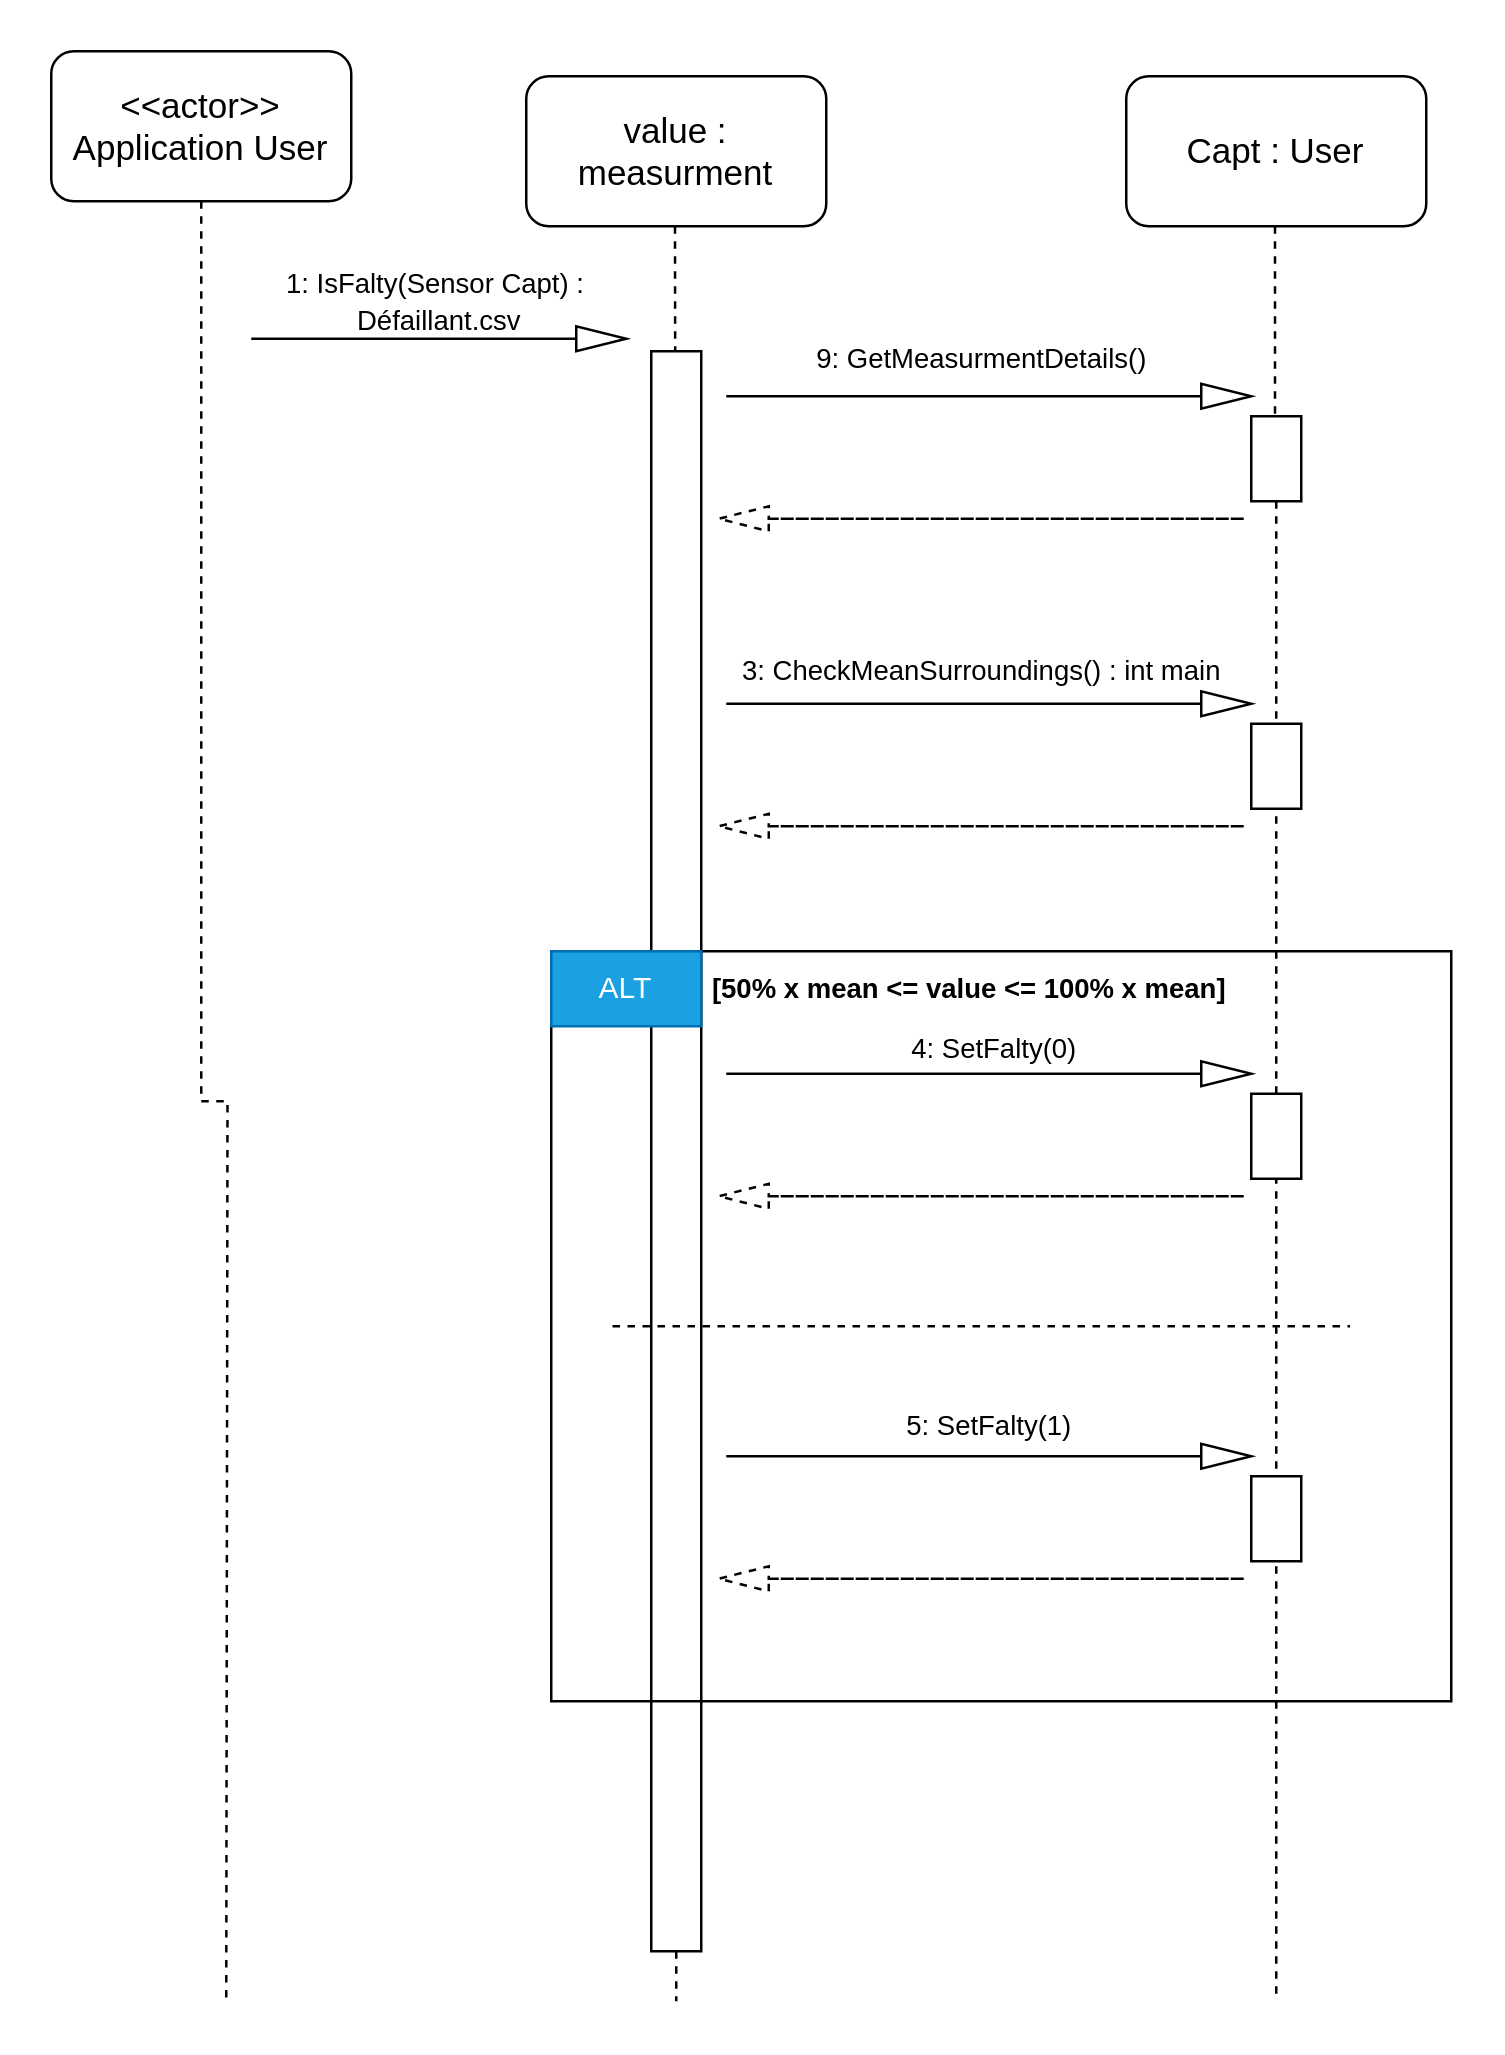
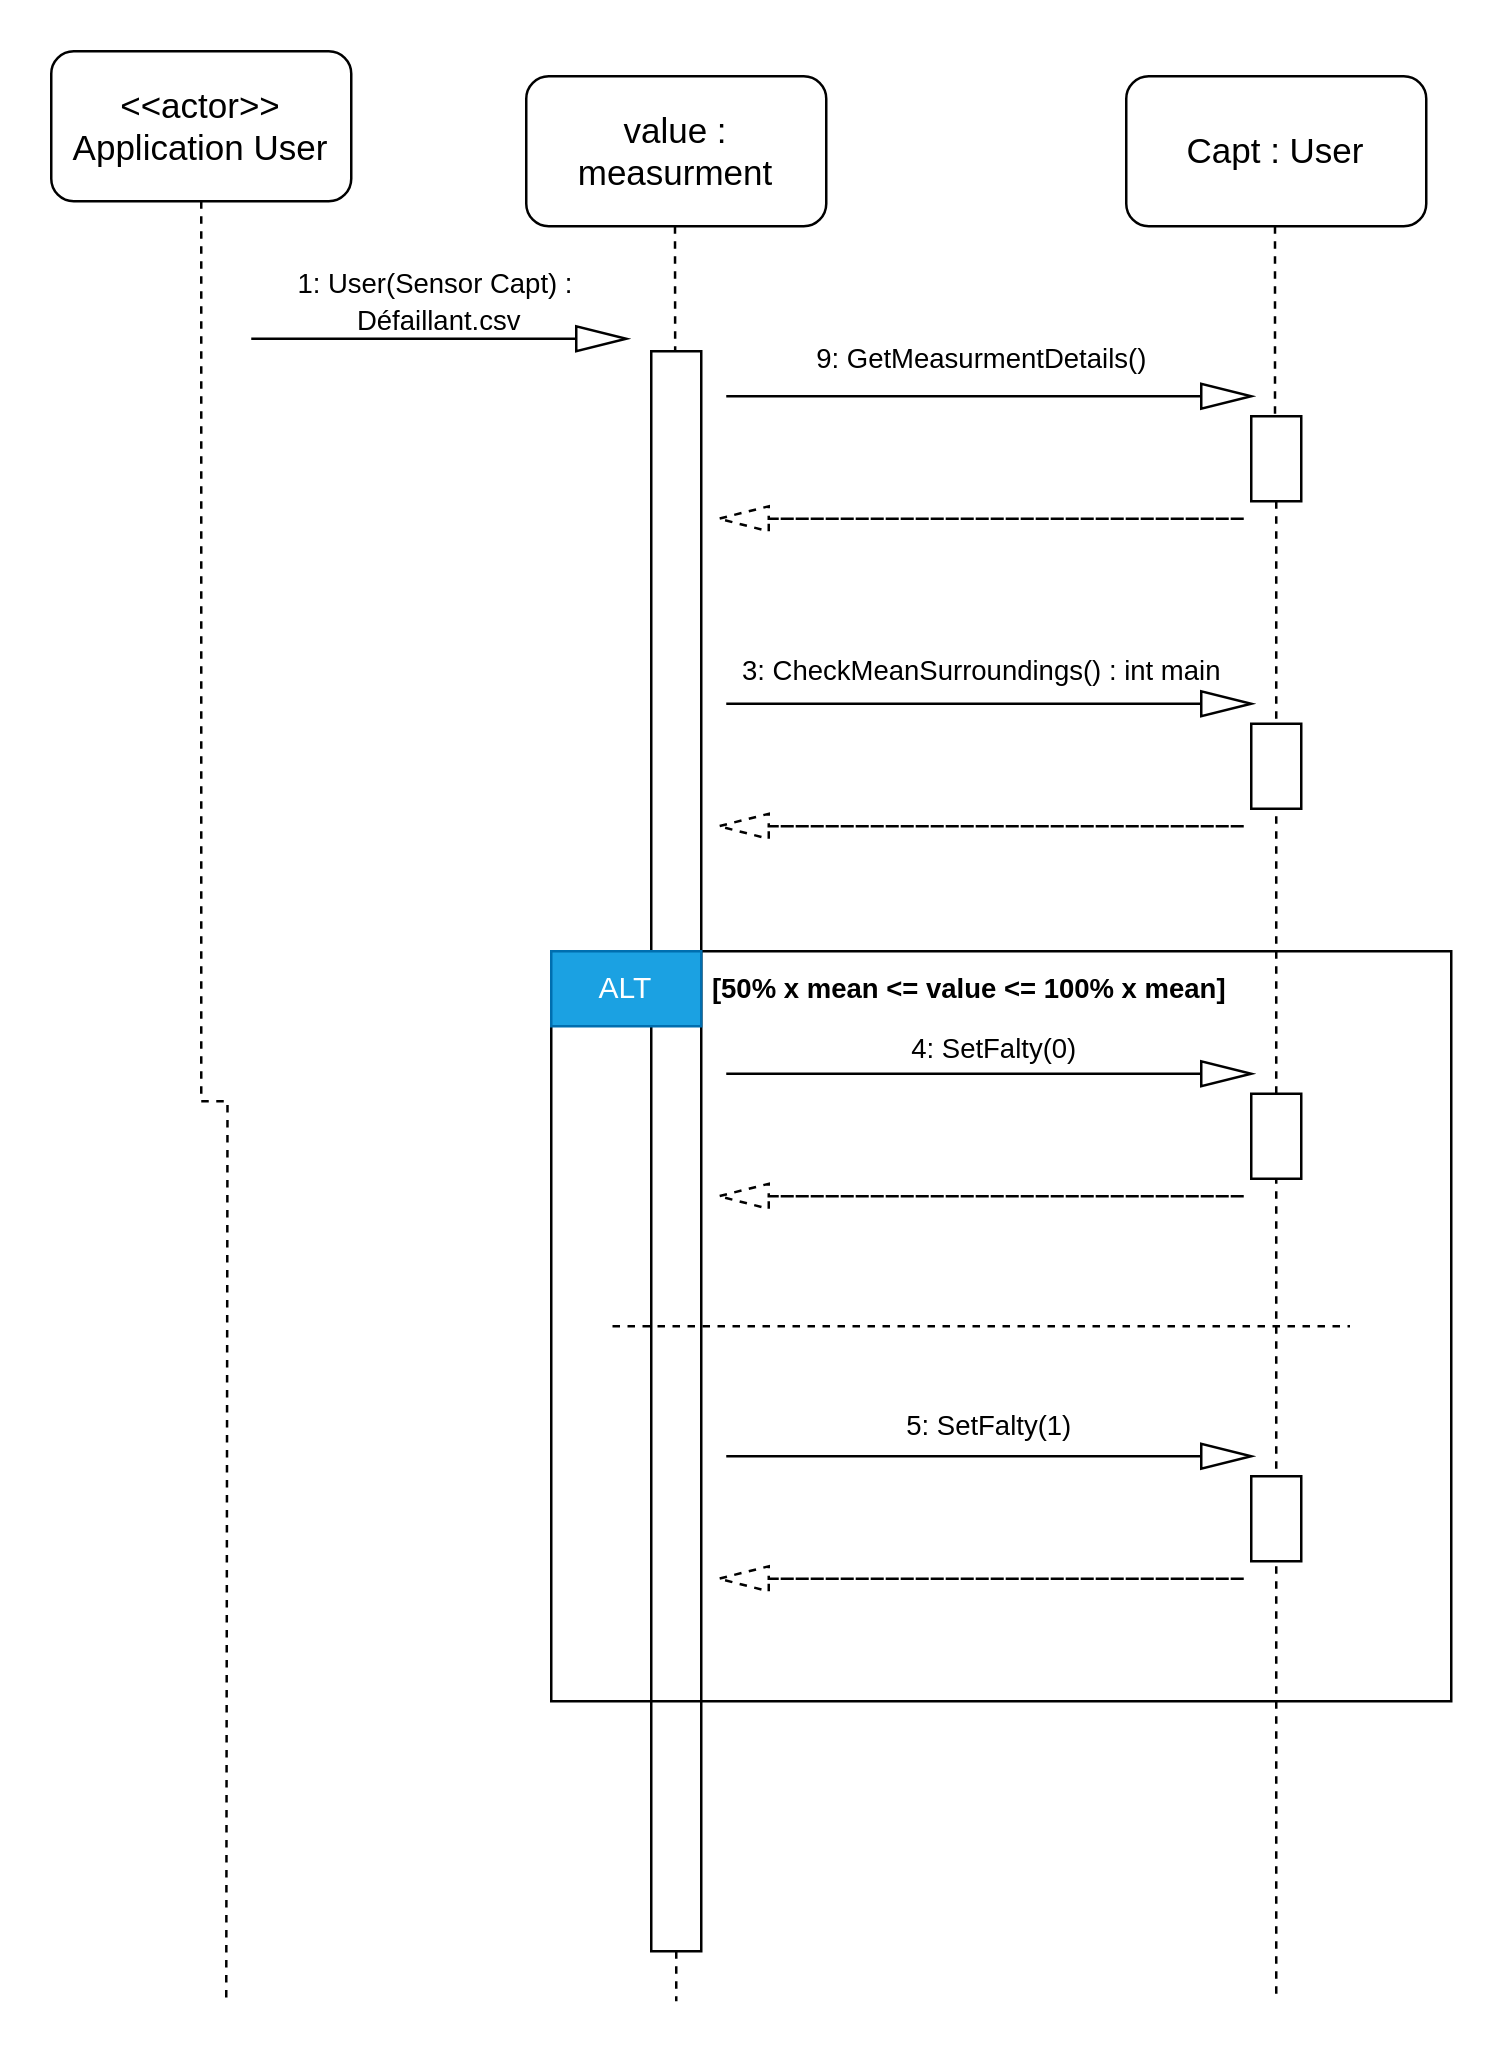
(440, 301) -> (440, 301)
